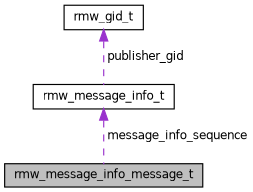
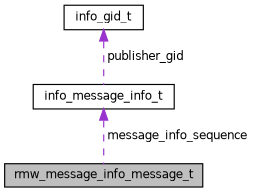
(104, 17) -> (104, 17)
(104, 97) -> (104, 97)
